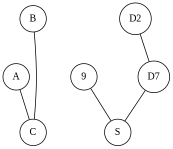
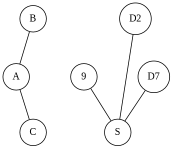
(145, 48) -> (126, 77)
(36, 76) -> (25, 48)
